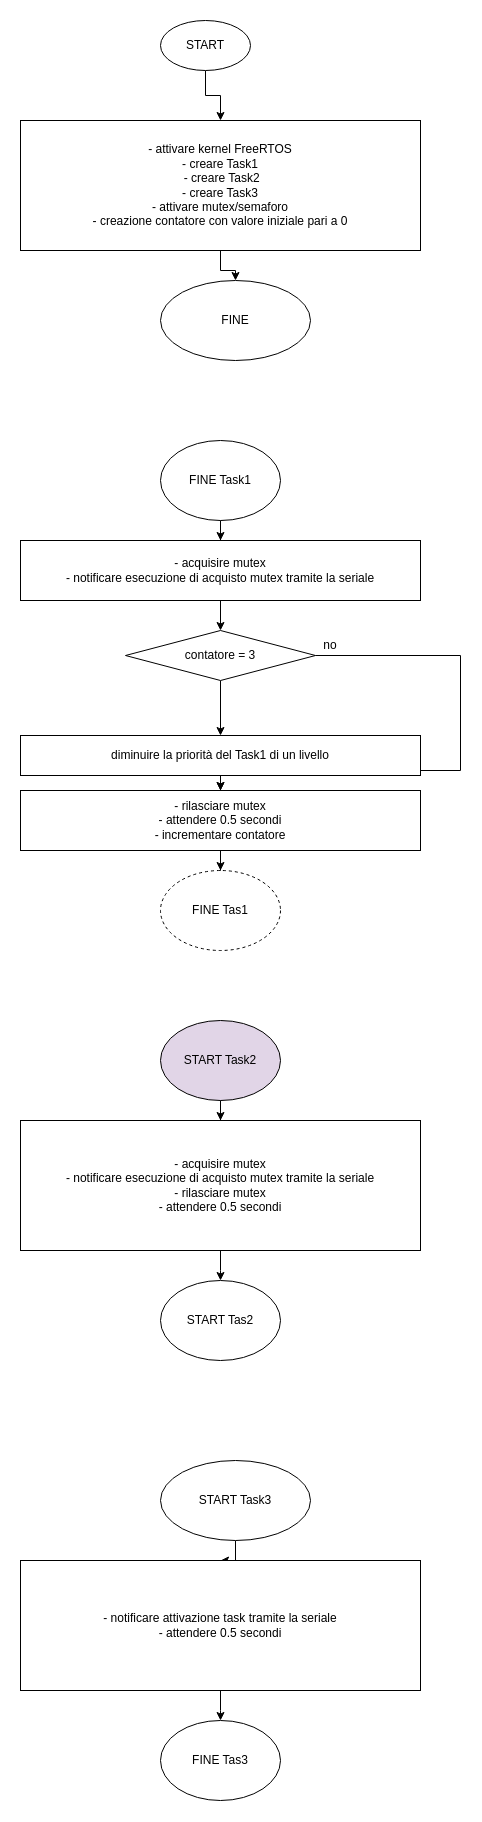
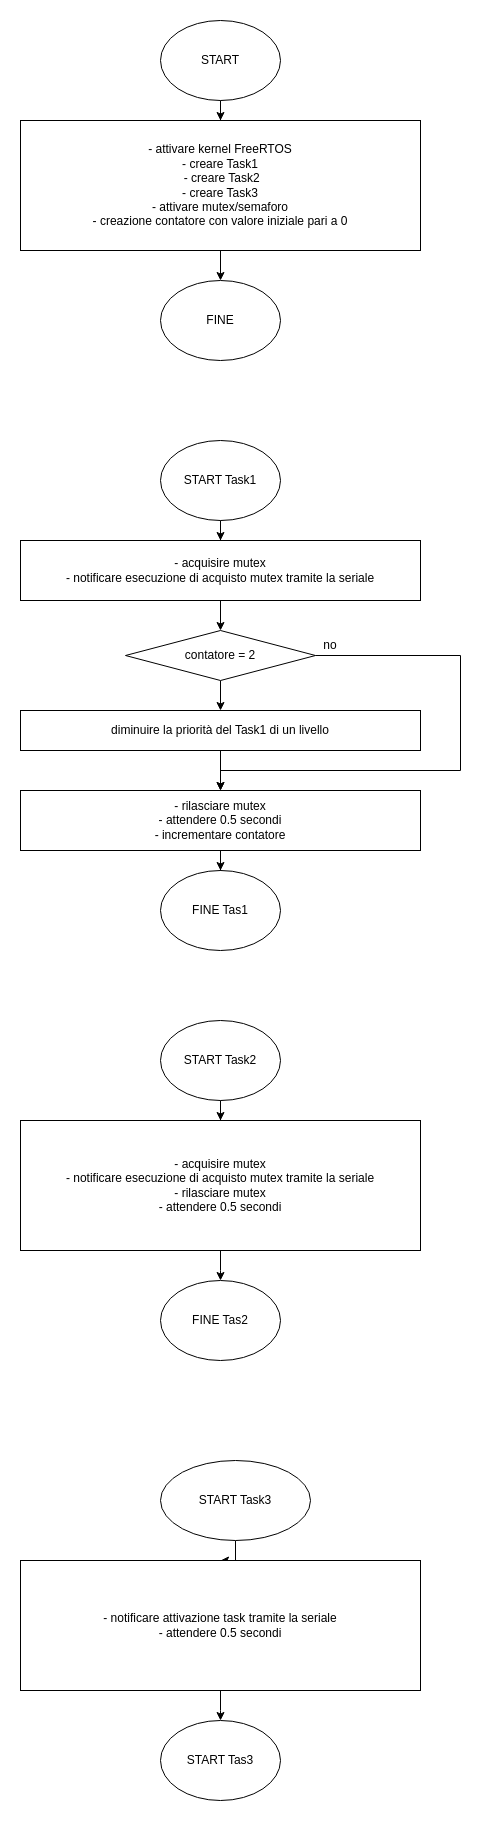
(206, 46) -> (221, 61)
(236, 321) -> (221, 321)
(221, 481) -> (221, 481)
(221, 656) -> (221, 656)
(221, 756) -> (221, 731)
(221, 911) -> (221, 911)
(221, 1061) -> (221, 1061)
(221, 1321) -> (221, 1321)
(221, 1761) -> (221, 1761)
